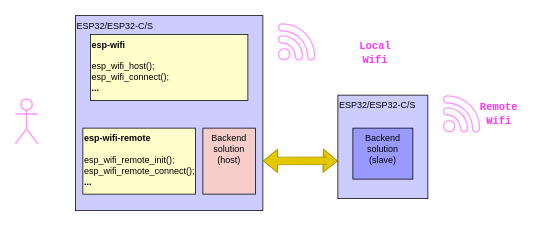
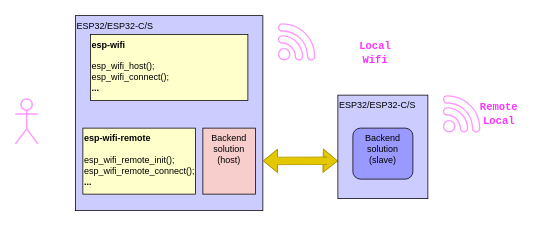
(499, 114) -> (499, 114)
(383, 153) -> (383, 153)
